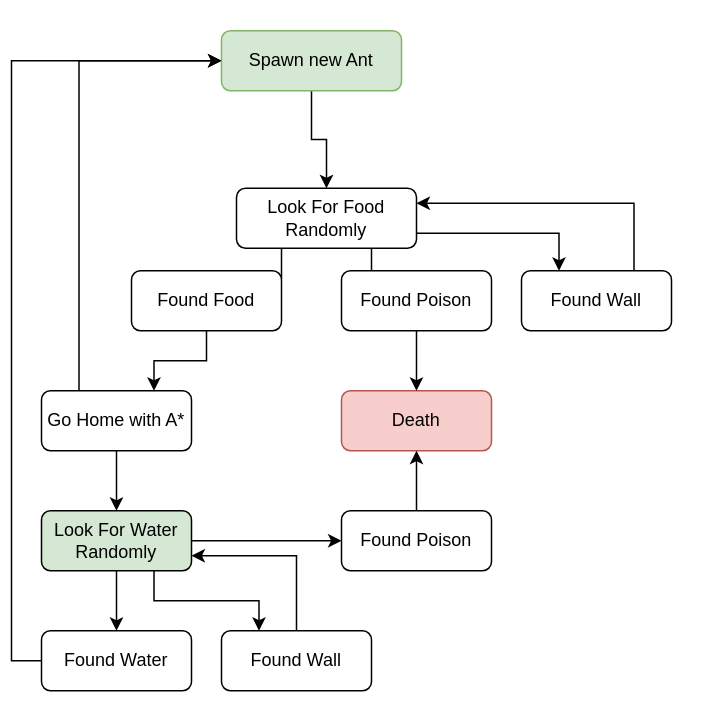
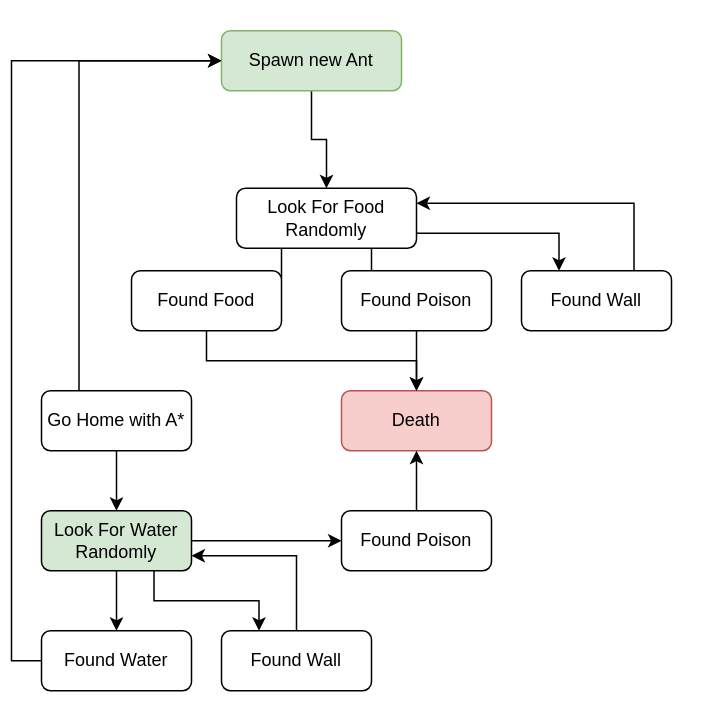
(172, 361) -> (308, 361)
